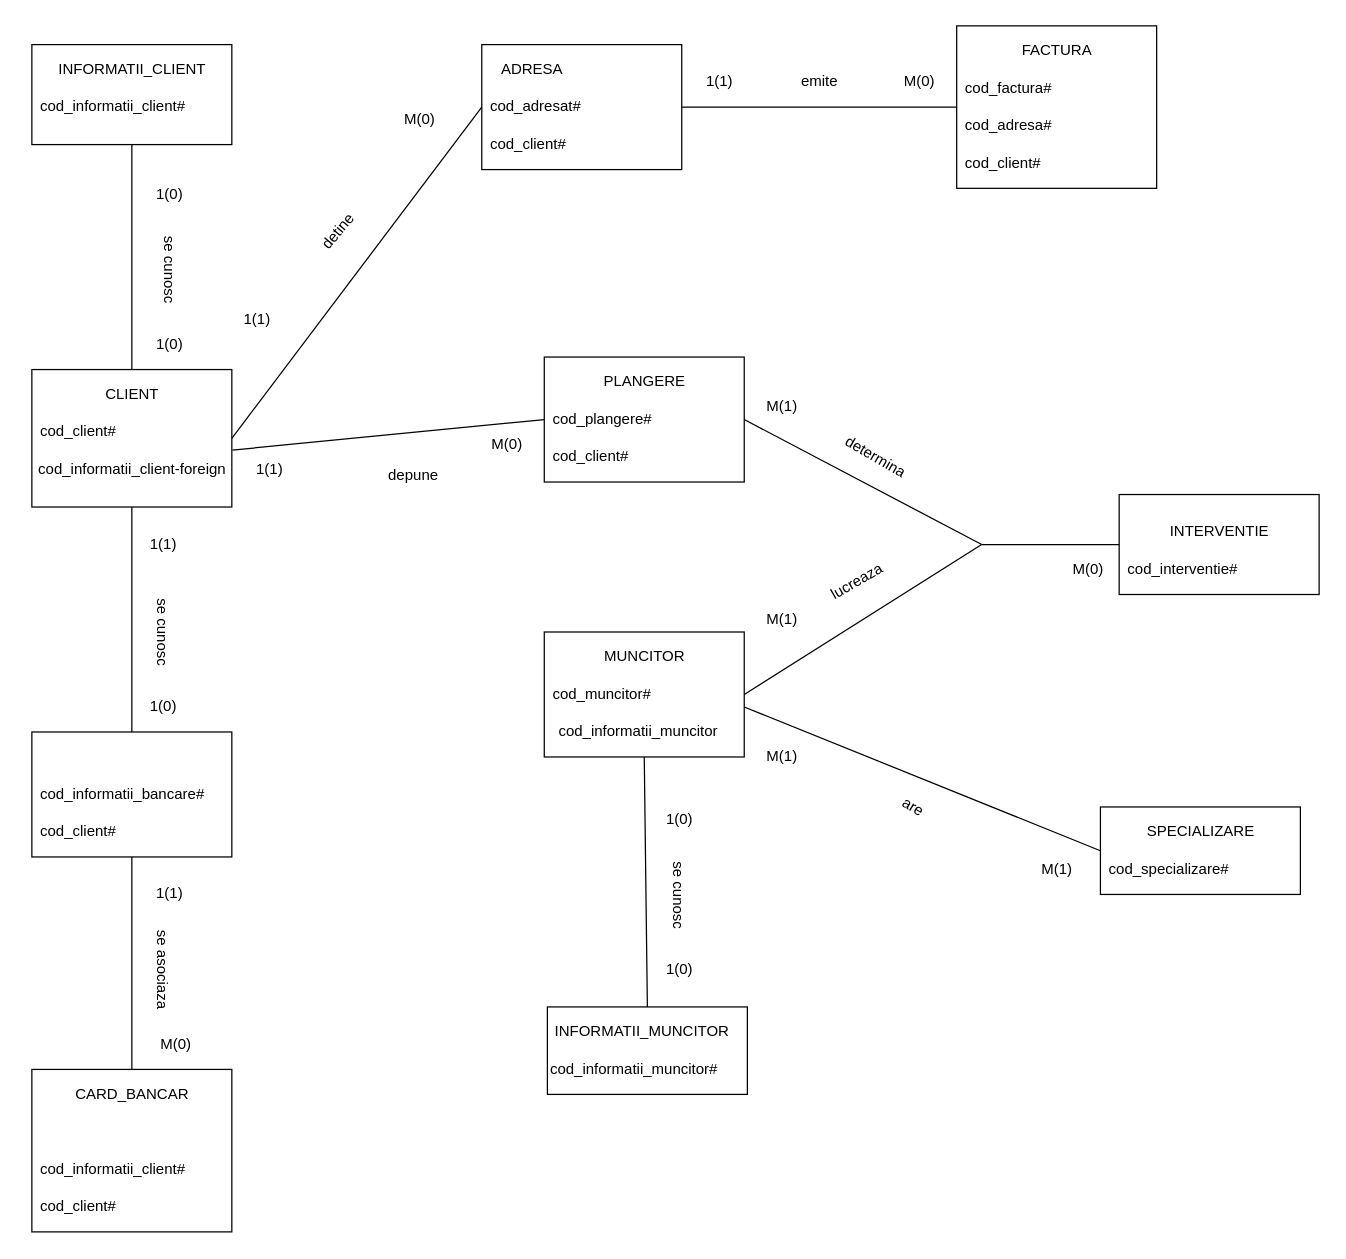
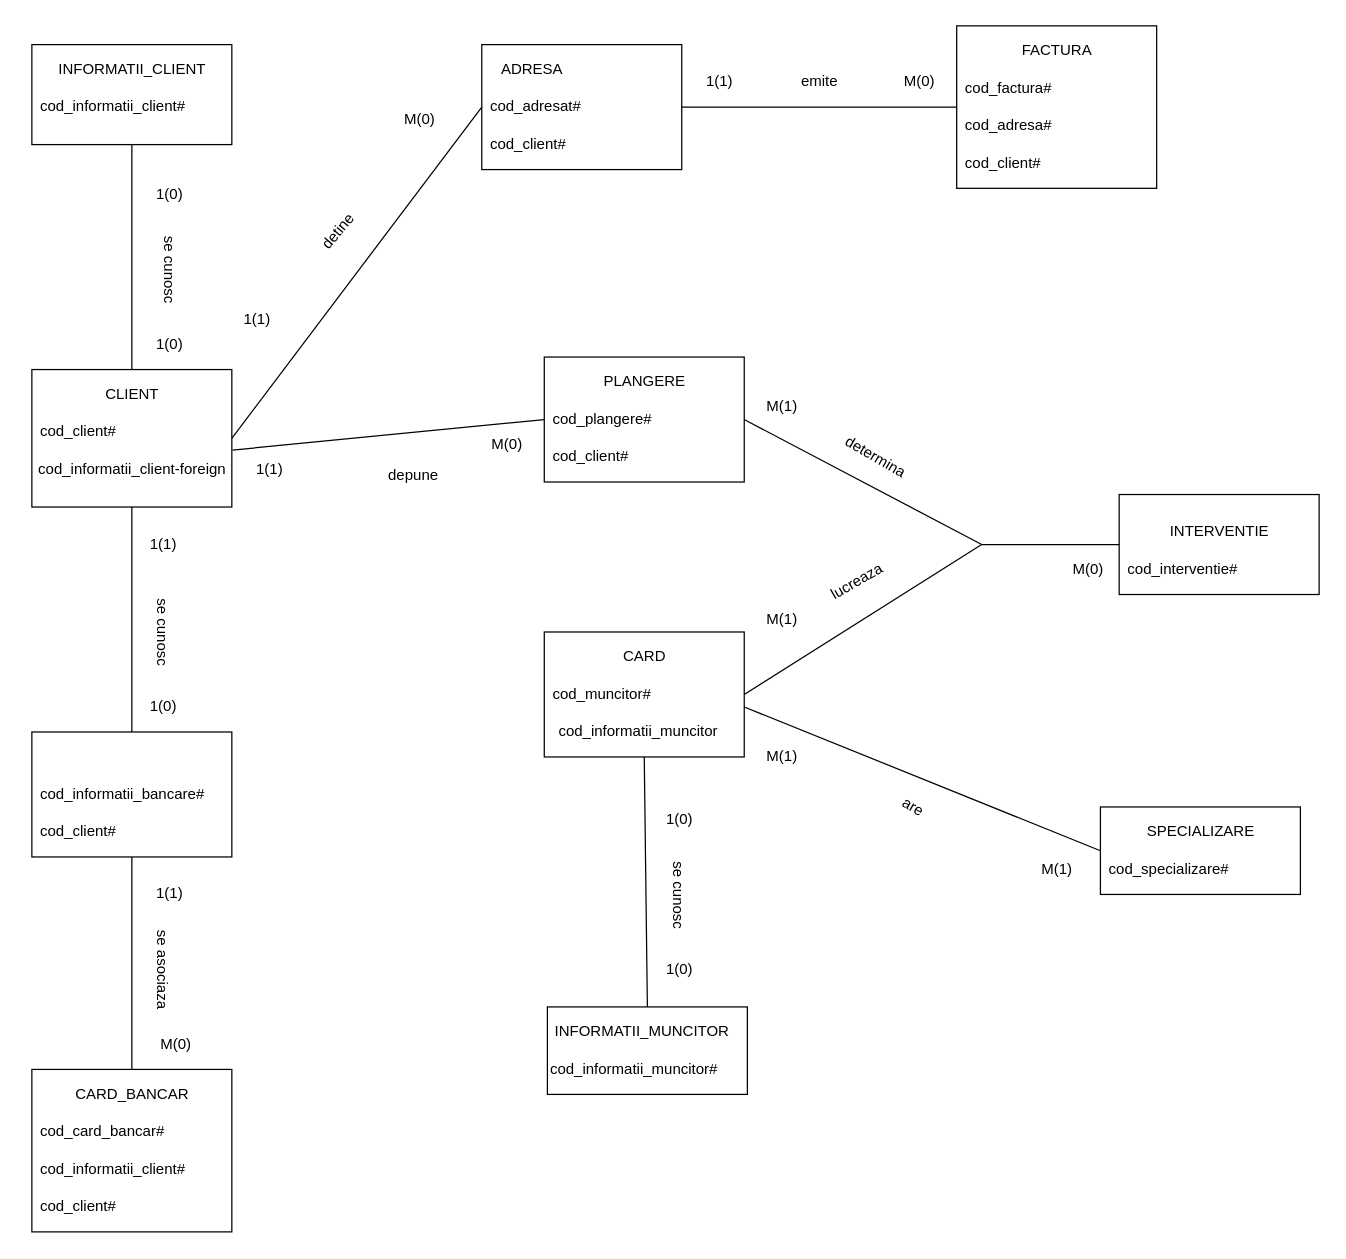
(645, 657) -> (645, 657)
none -> (107, 1132)
